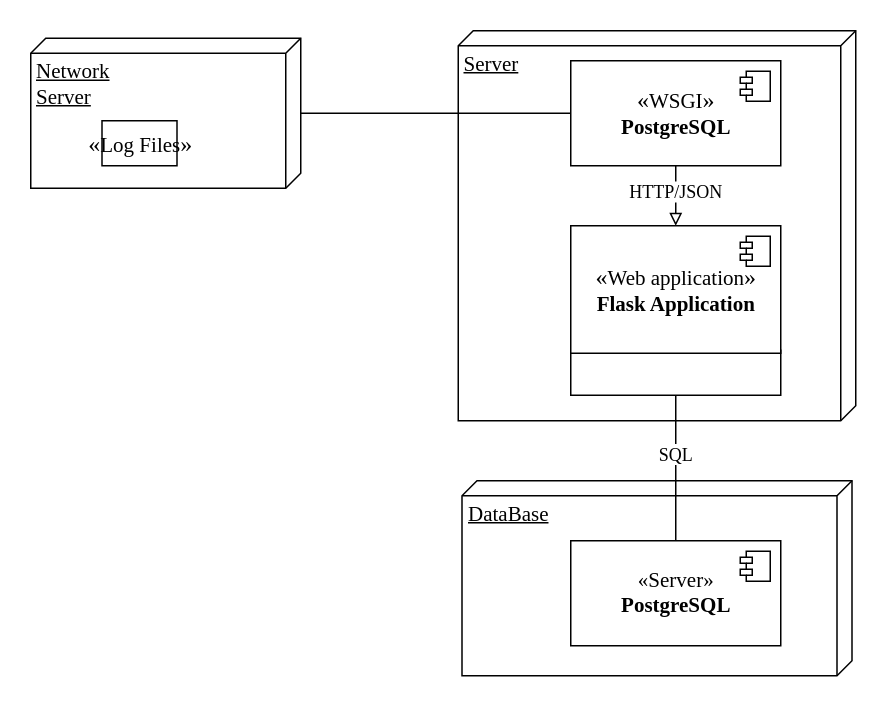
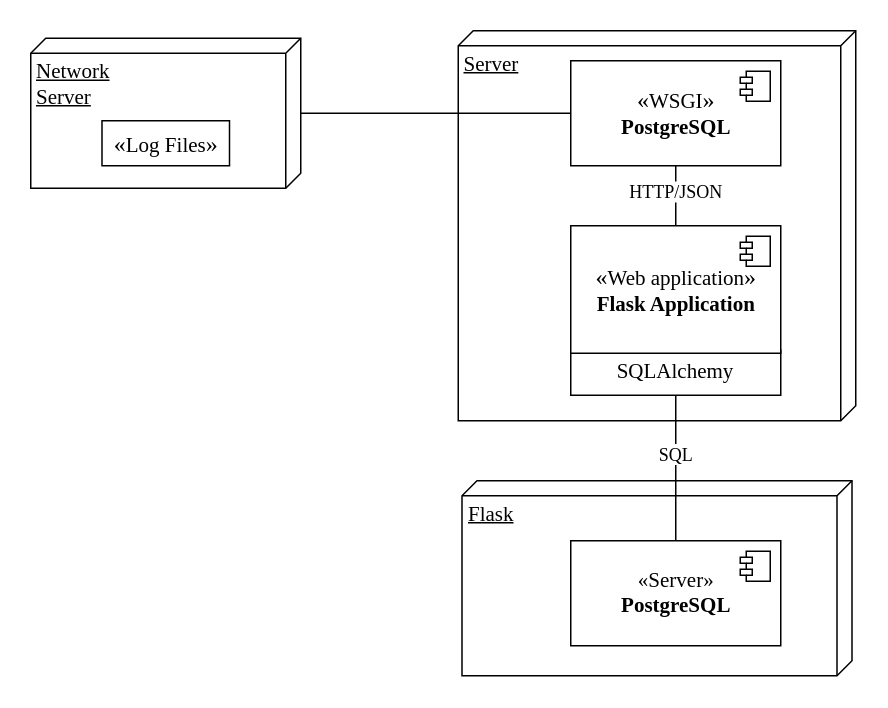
(140, 143) -> (166, 143)
(676, 212) -> (676, 217)
none -> (676, 373)
(509, 514) -> (492, 514)
